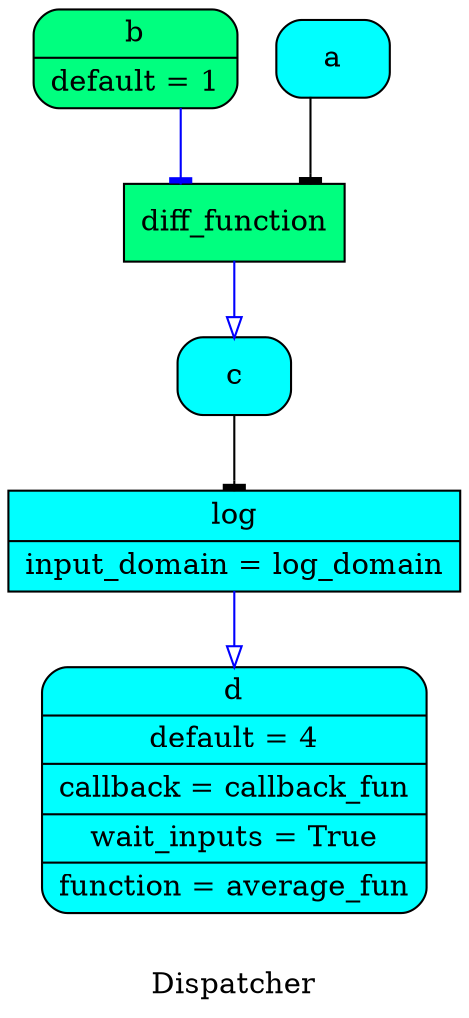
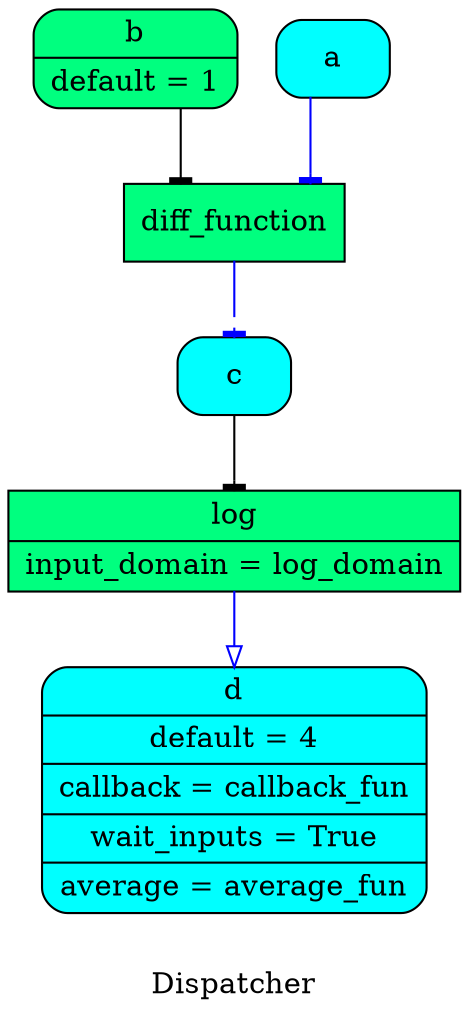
(310, 135) -> (310, 135)
(181, 141) -> (181, 141)
(234, 289) -> (234, 289)
(234, 541) -> (234, 541)
(234, 887) -> (234, 887)
